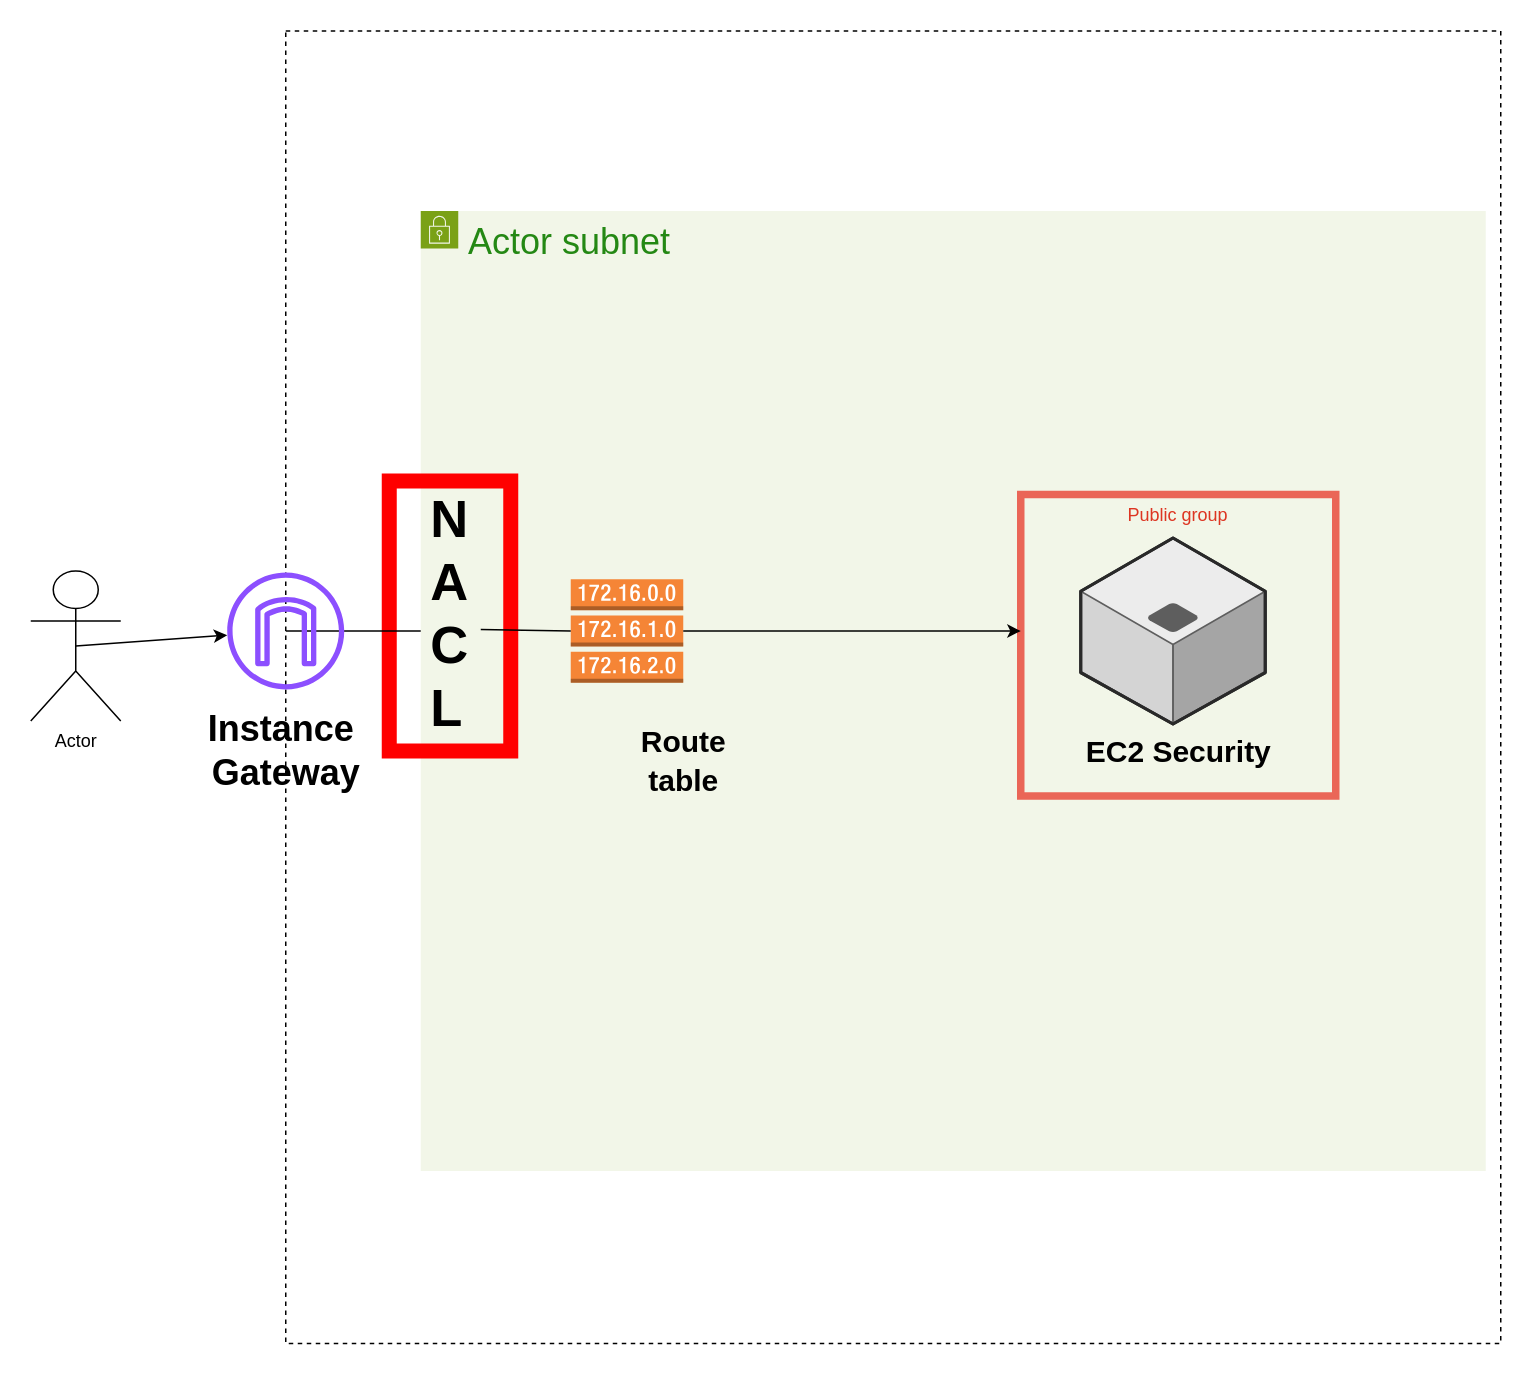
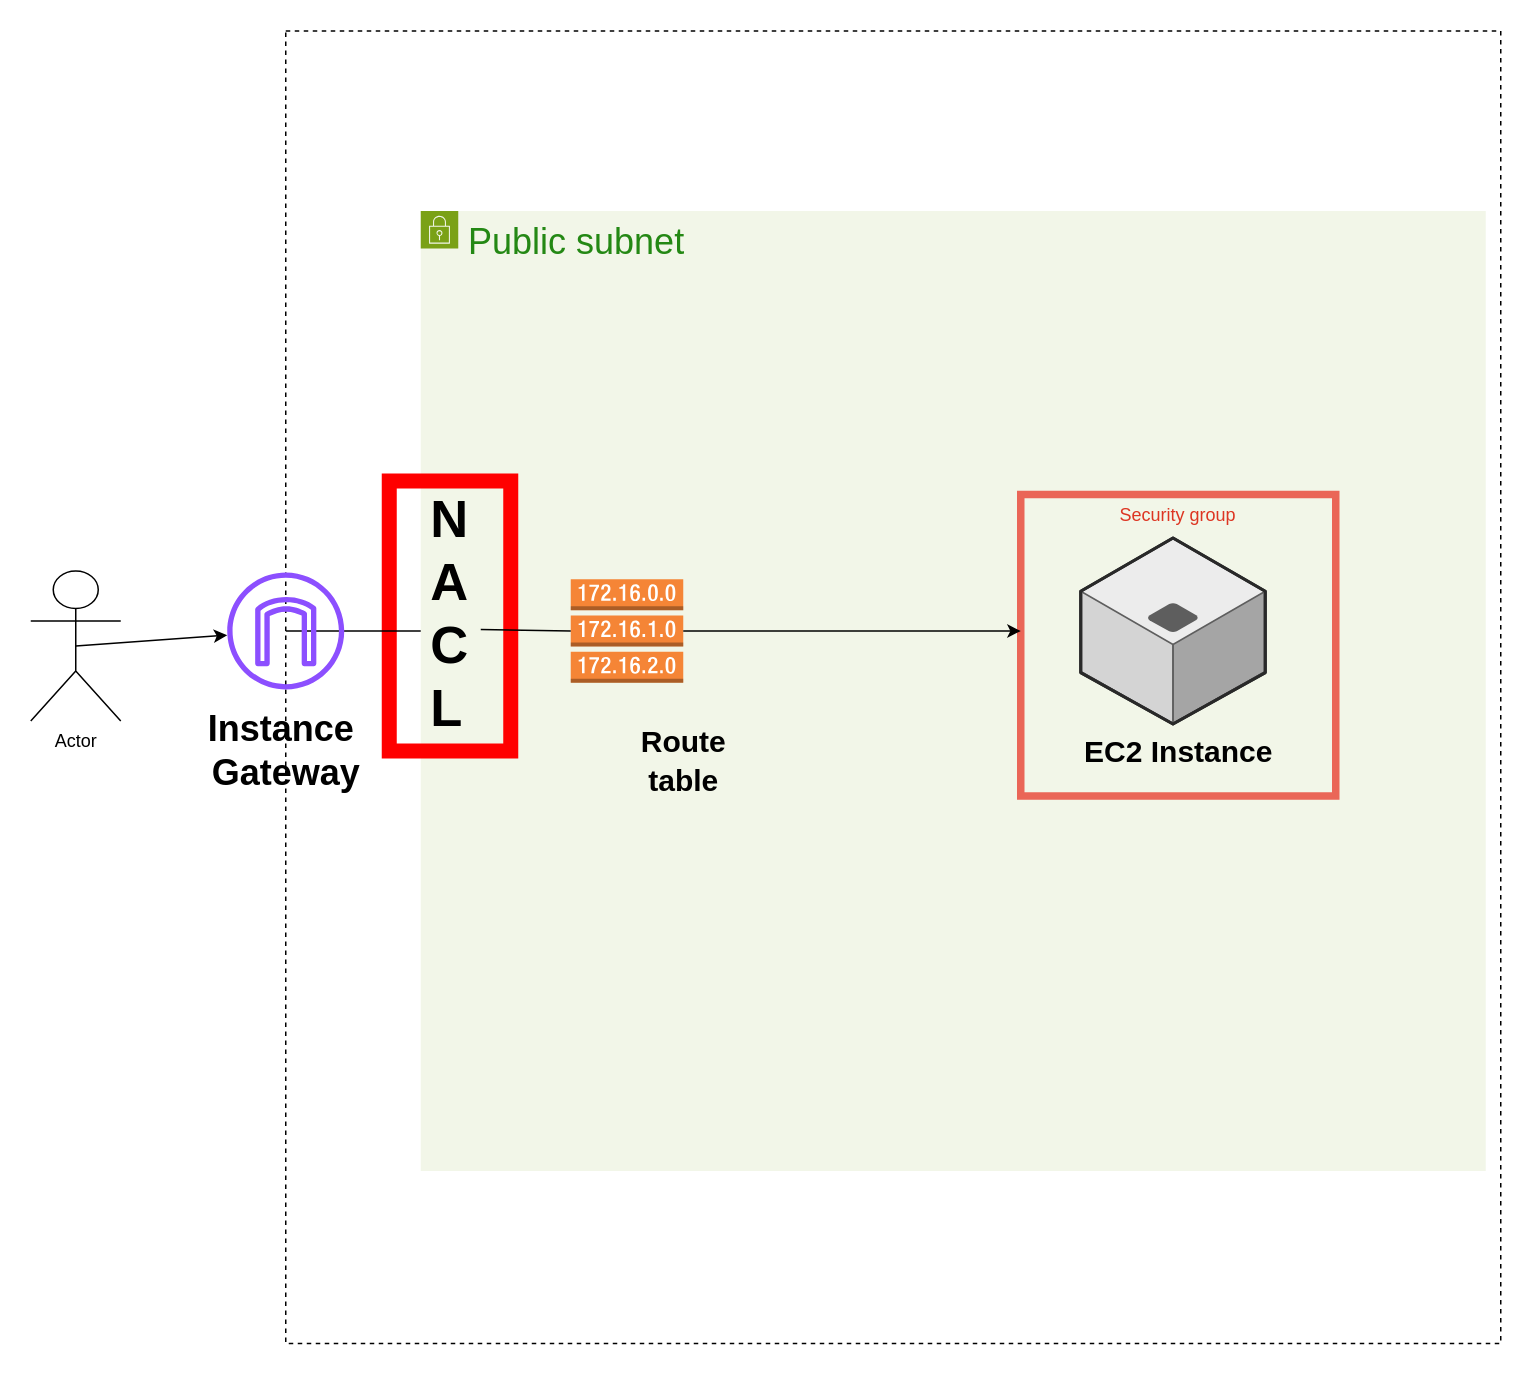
(527, 232) -> (527, 232)
(1178, 516) -> (1178, 516)
(1179, 751) -> (1179, 751)
